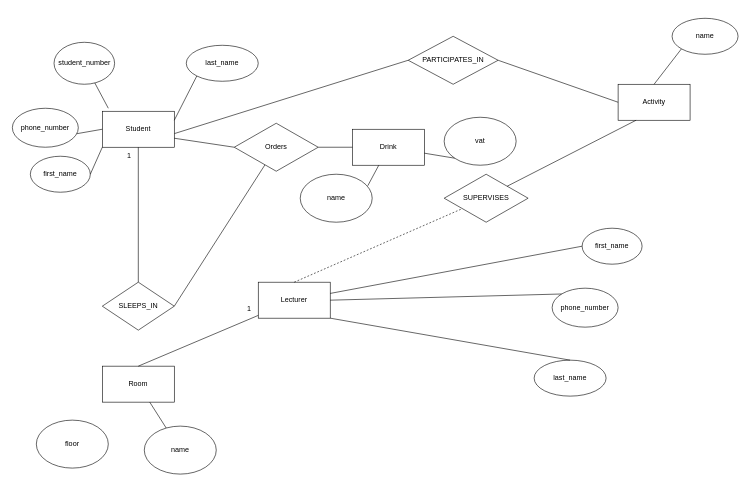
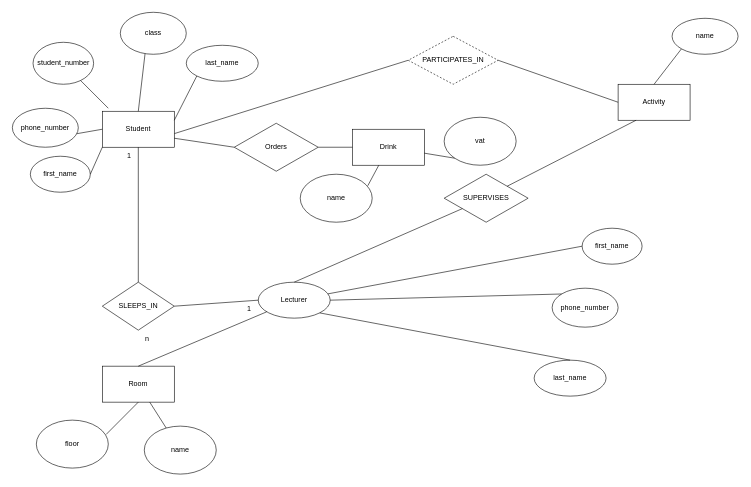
none -> (153, 33)
(453, 60) -> (453, 60)
(84, 63) -> (63, 63)
none -> (142, 83)
(220, 236) -> (216, 303)
(377, 246) -> (377, 246)
(294, 300) -> (294, 300)
none -> (147, 339)
none -> (123, 418)
